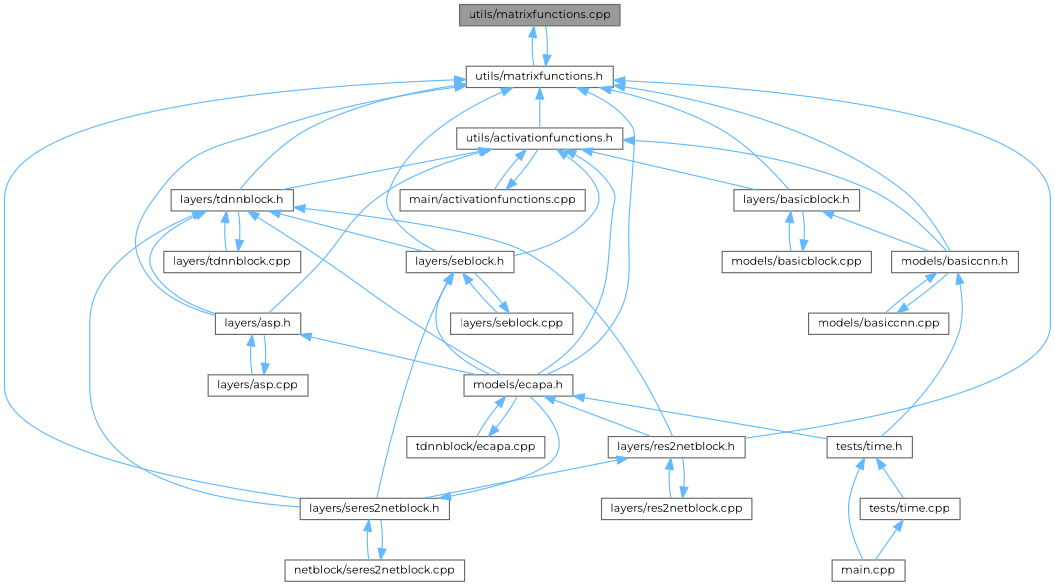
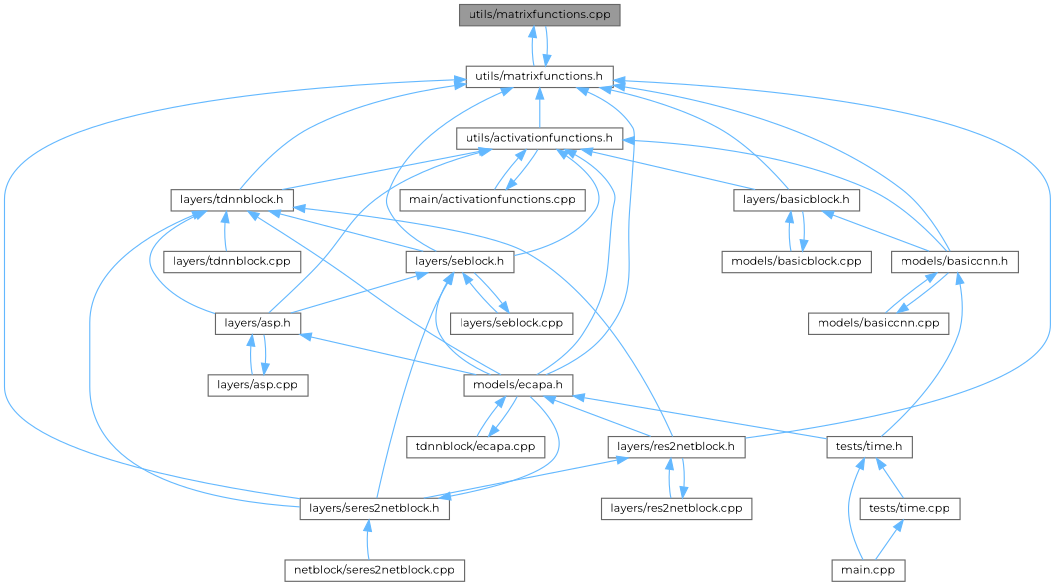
(216, 147) -> (354, 295)
(240, 226) -> none
(382, 534) -> none
